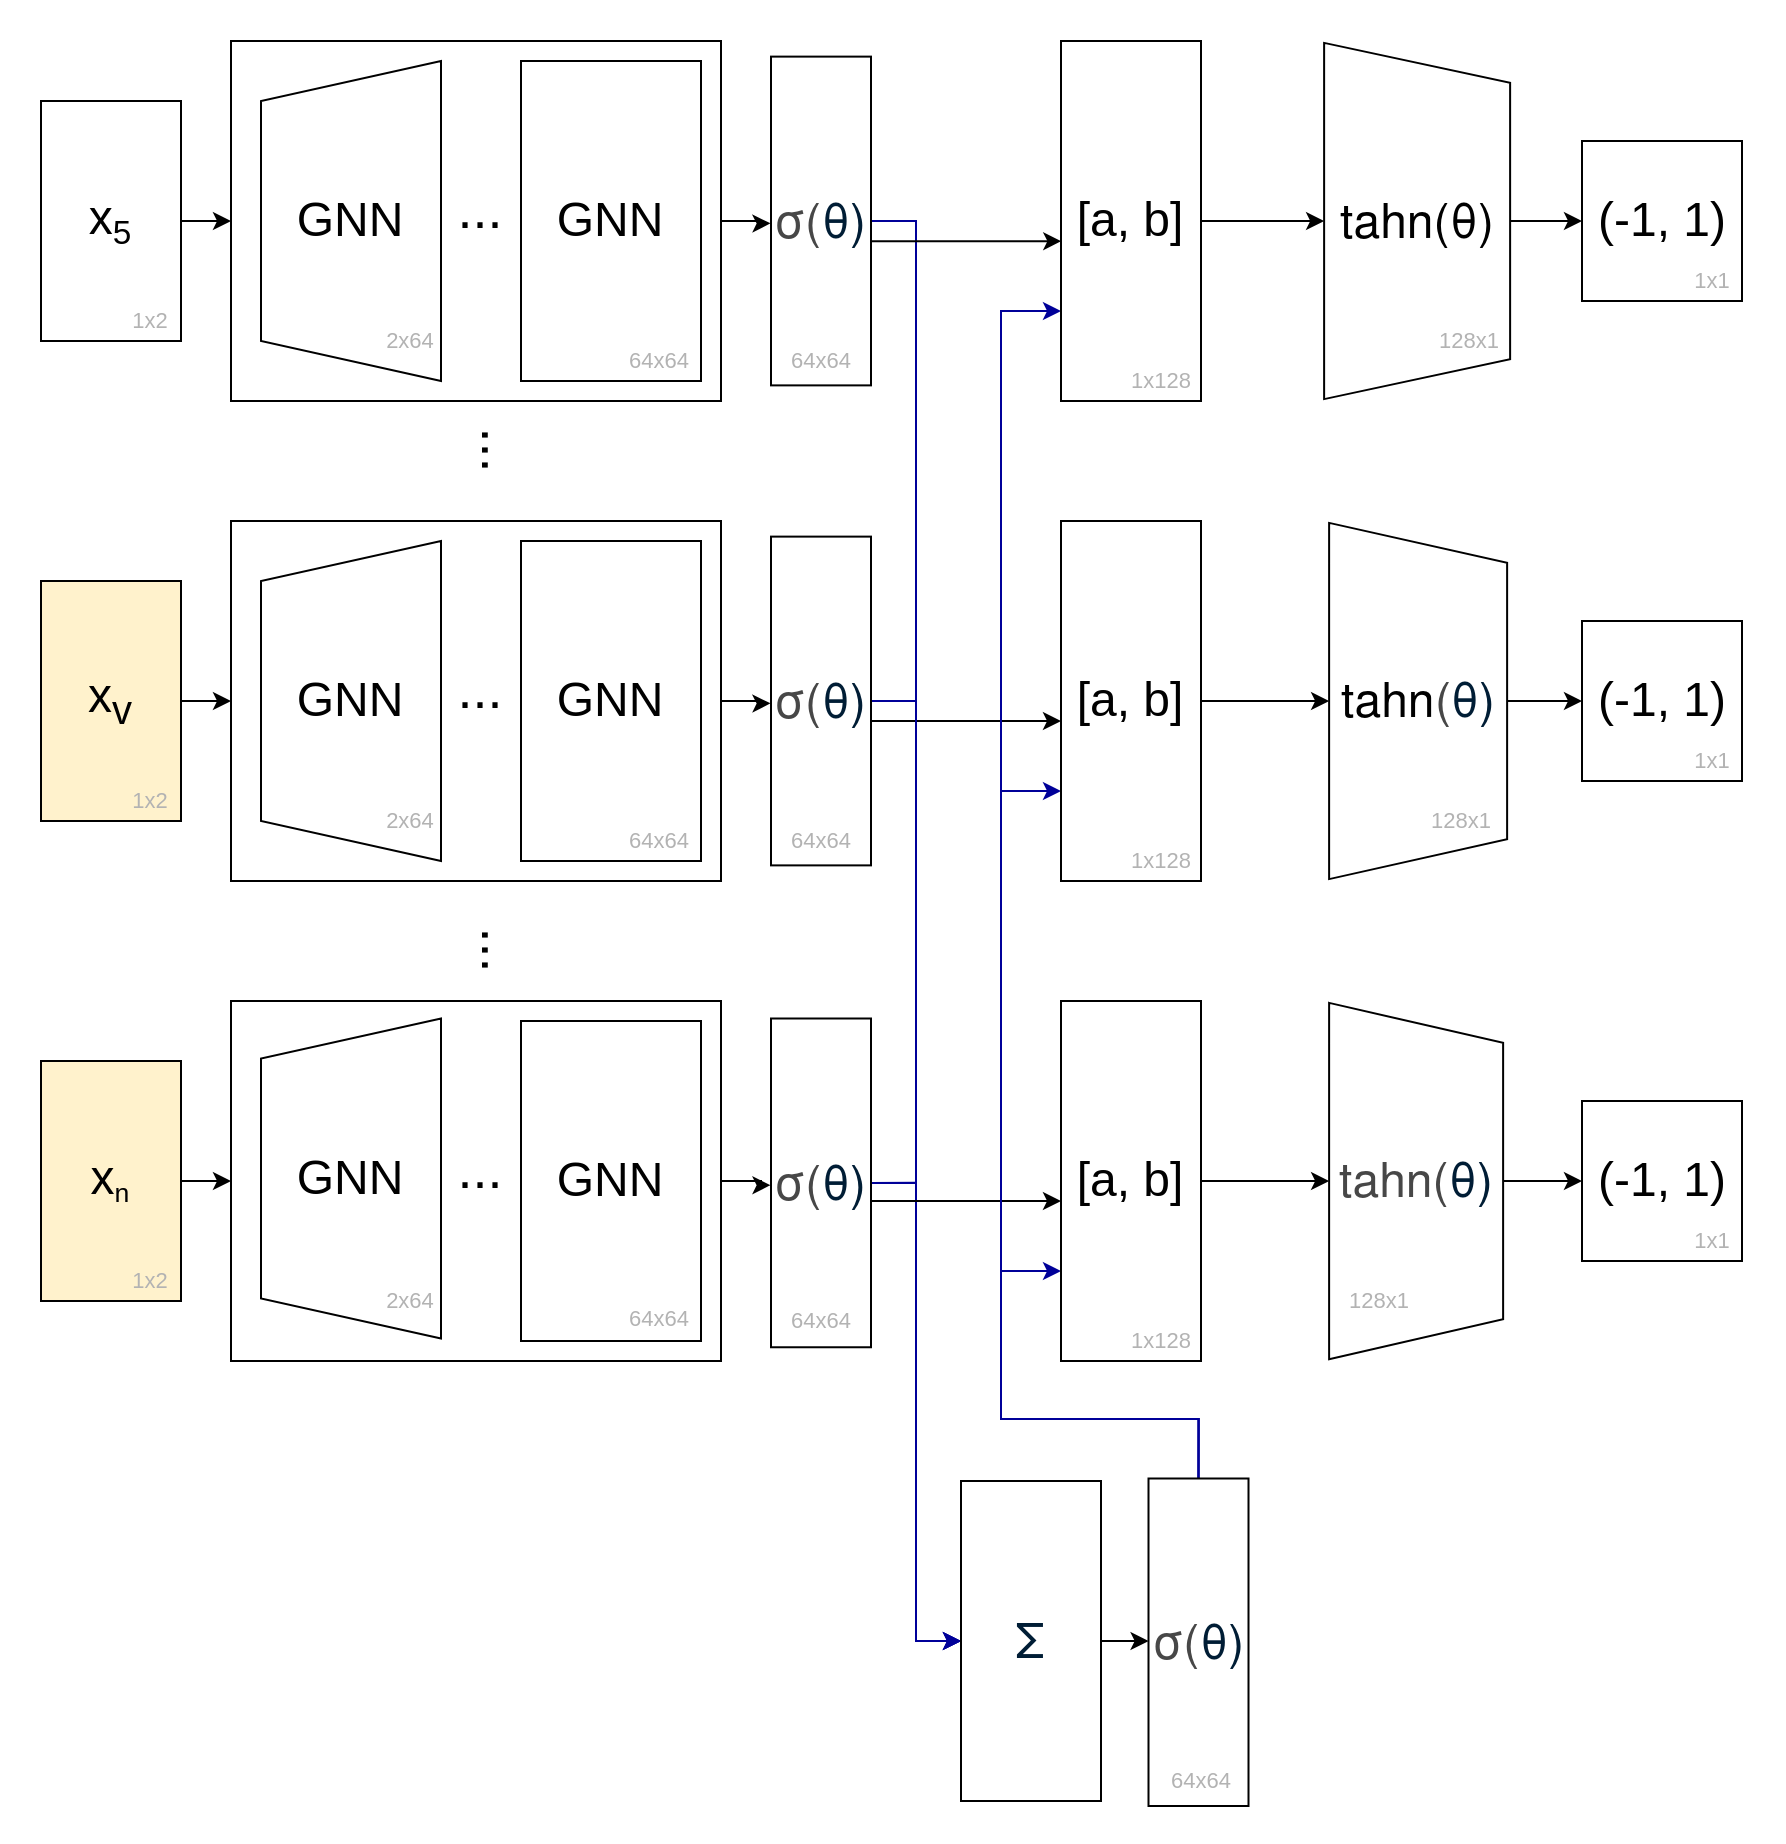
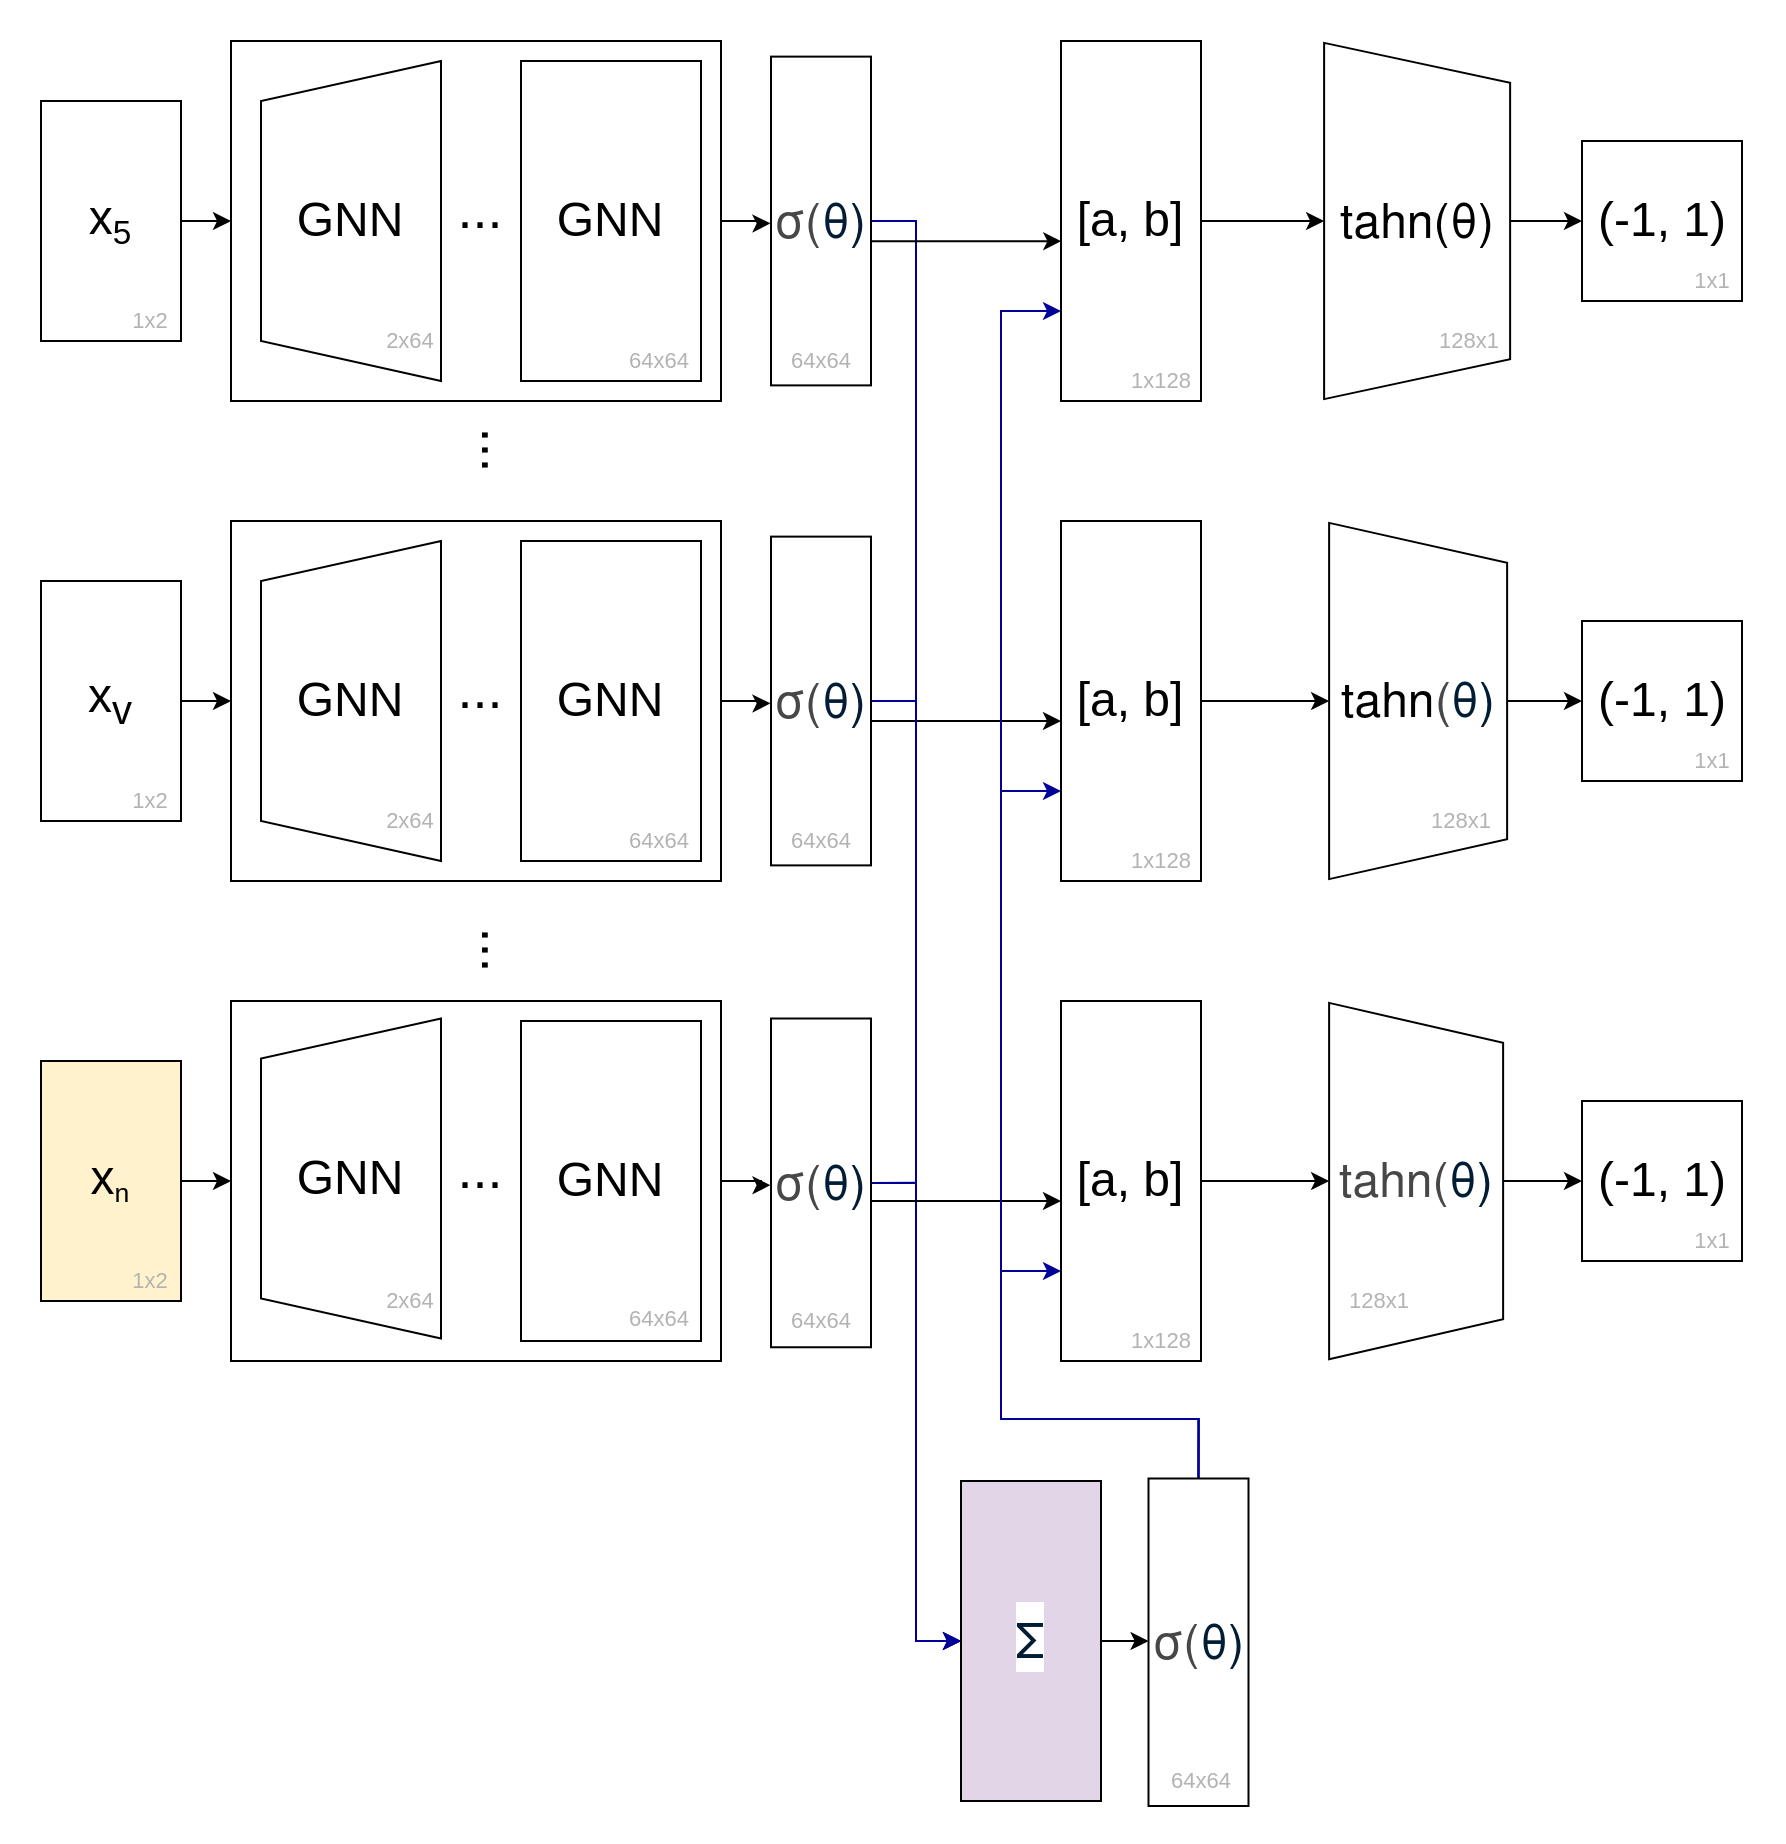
(111, 701) -> (111, 701)
(1031, 1641) -> (1031, 1641)
